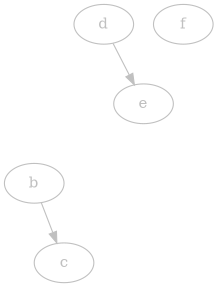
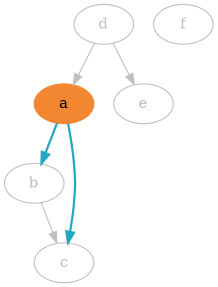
none -> (64, 104)
